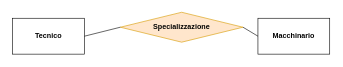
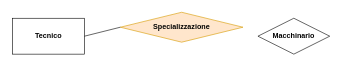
(250, 32) -> none
(294, 36) -> (294, 36)
